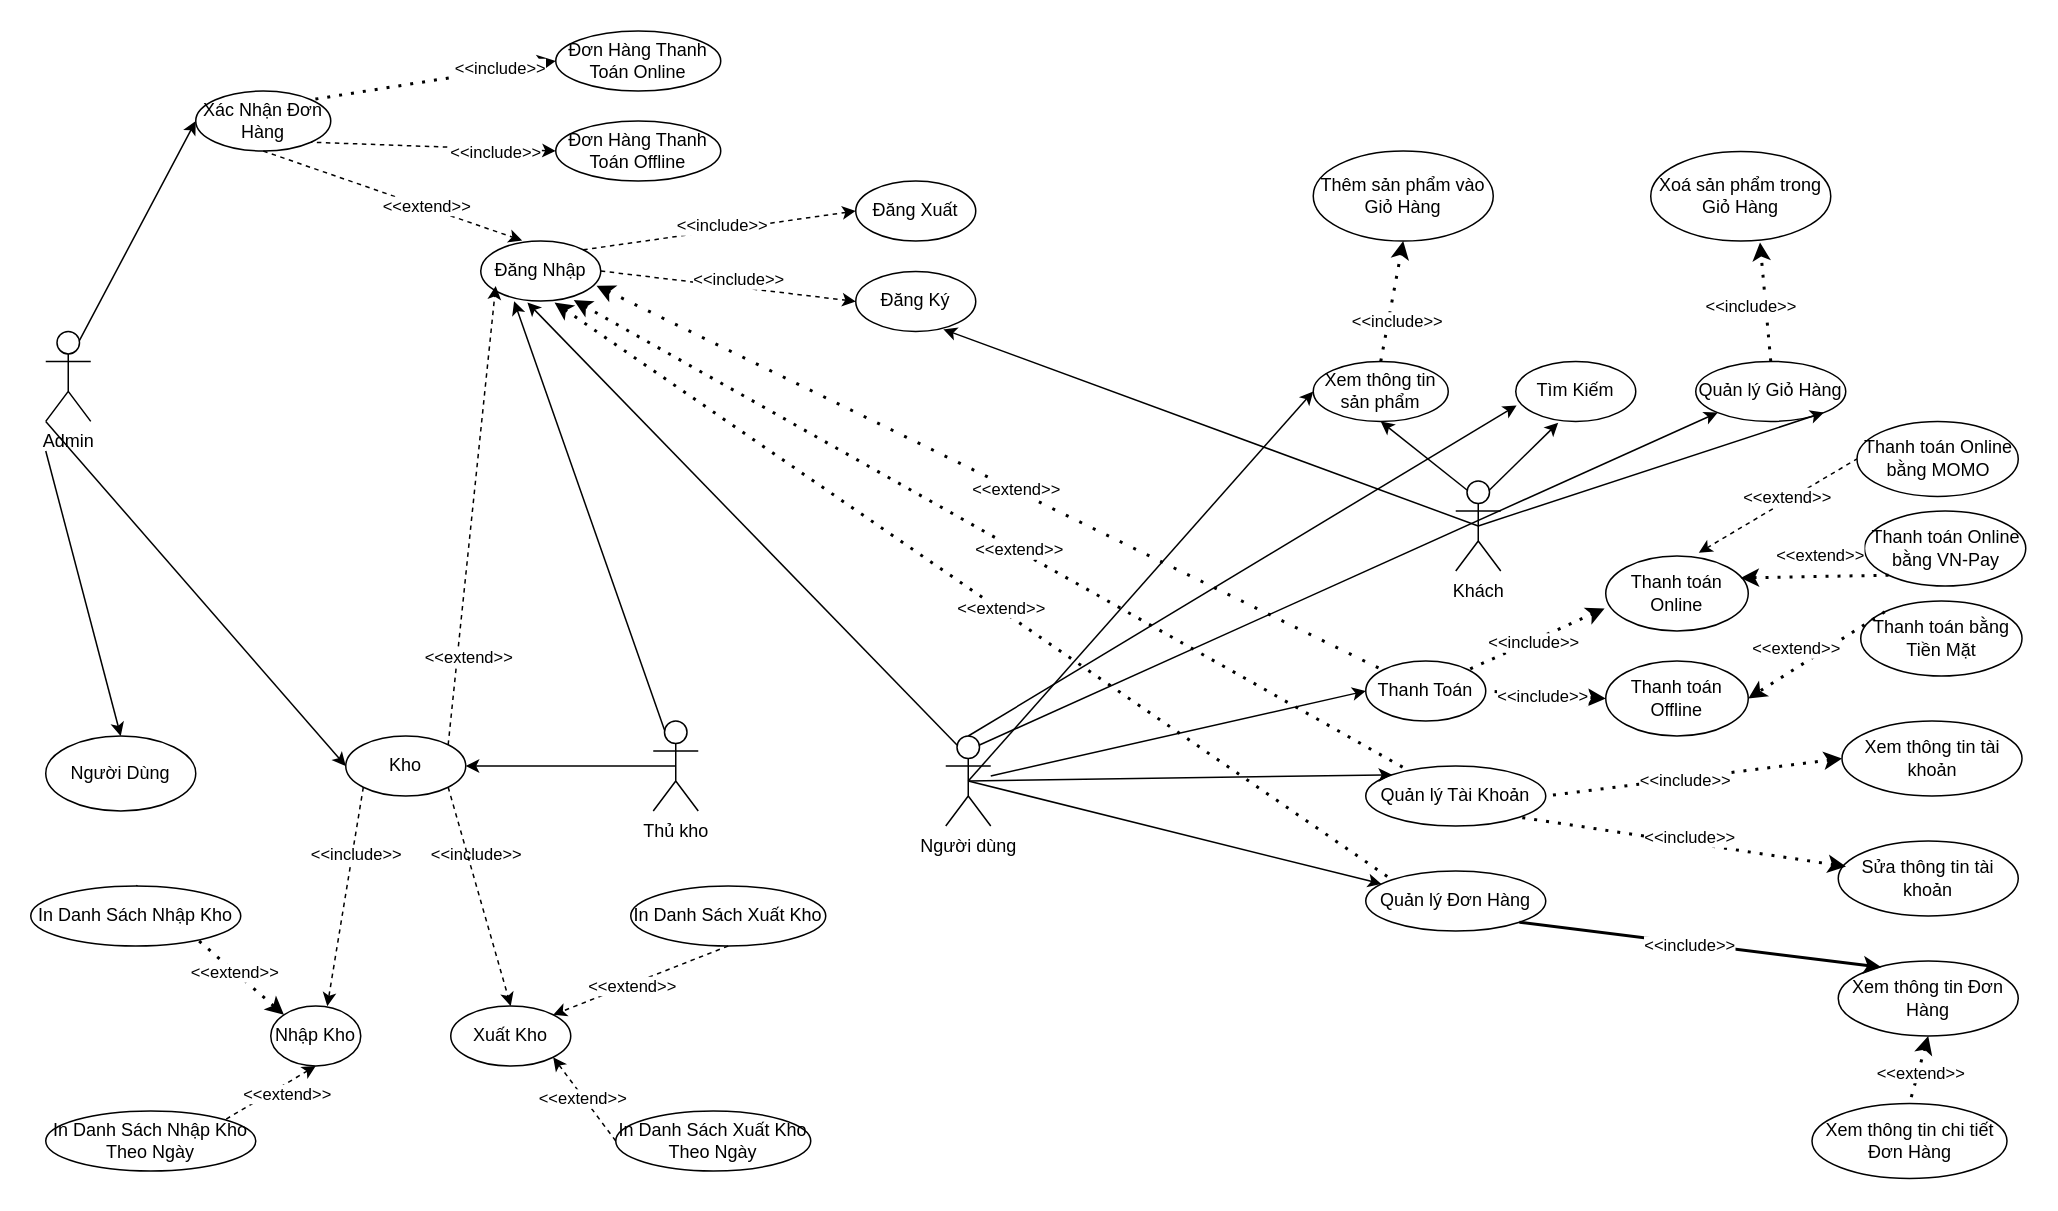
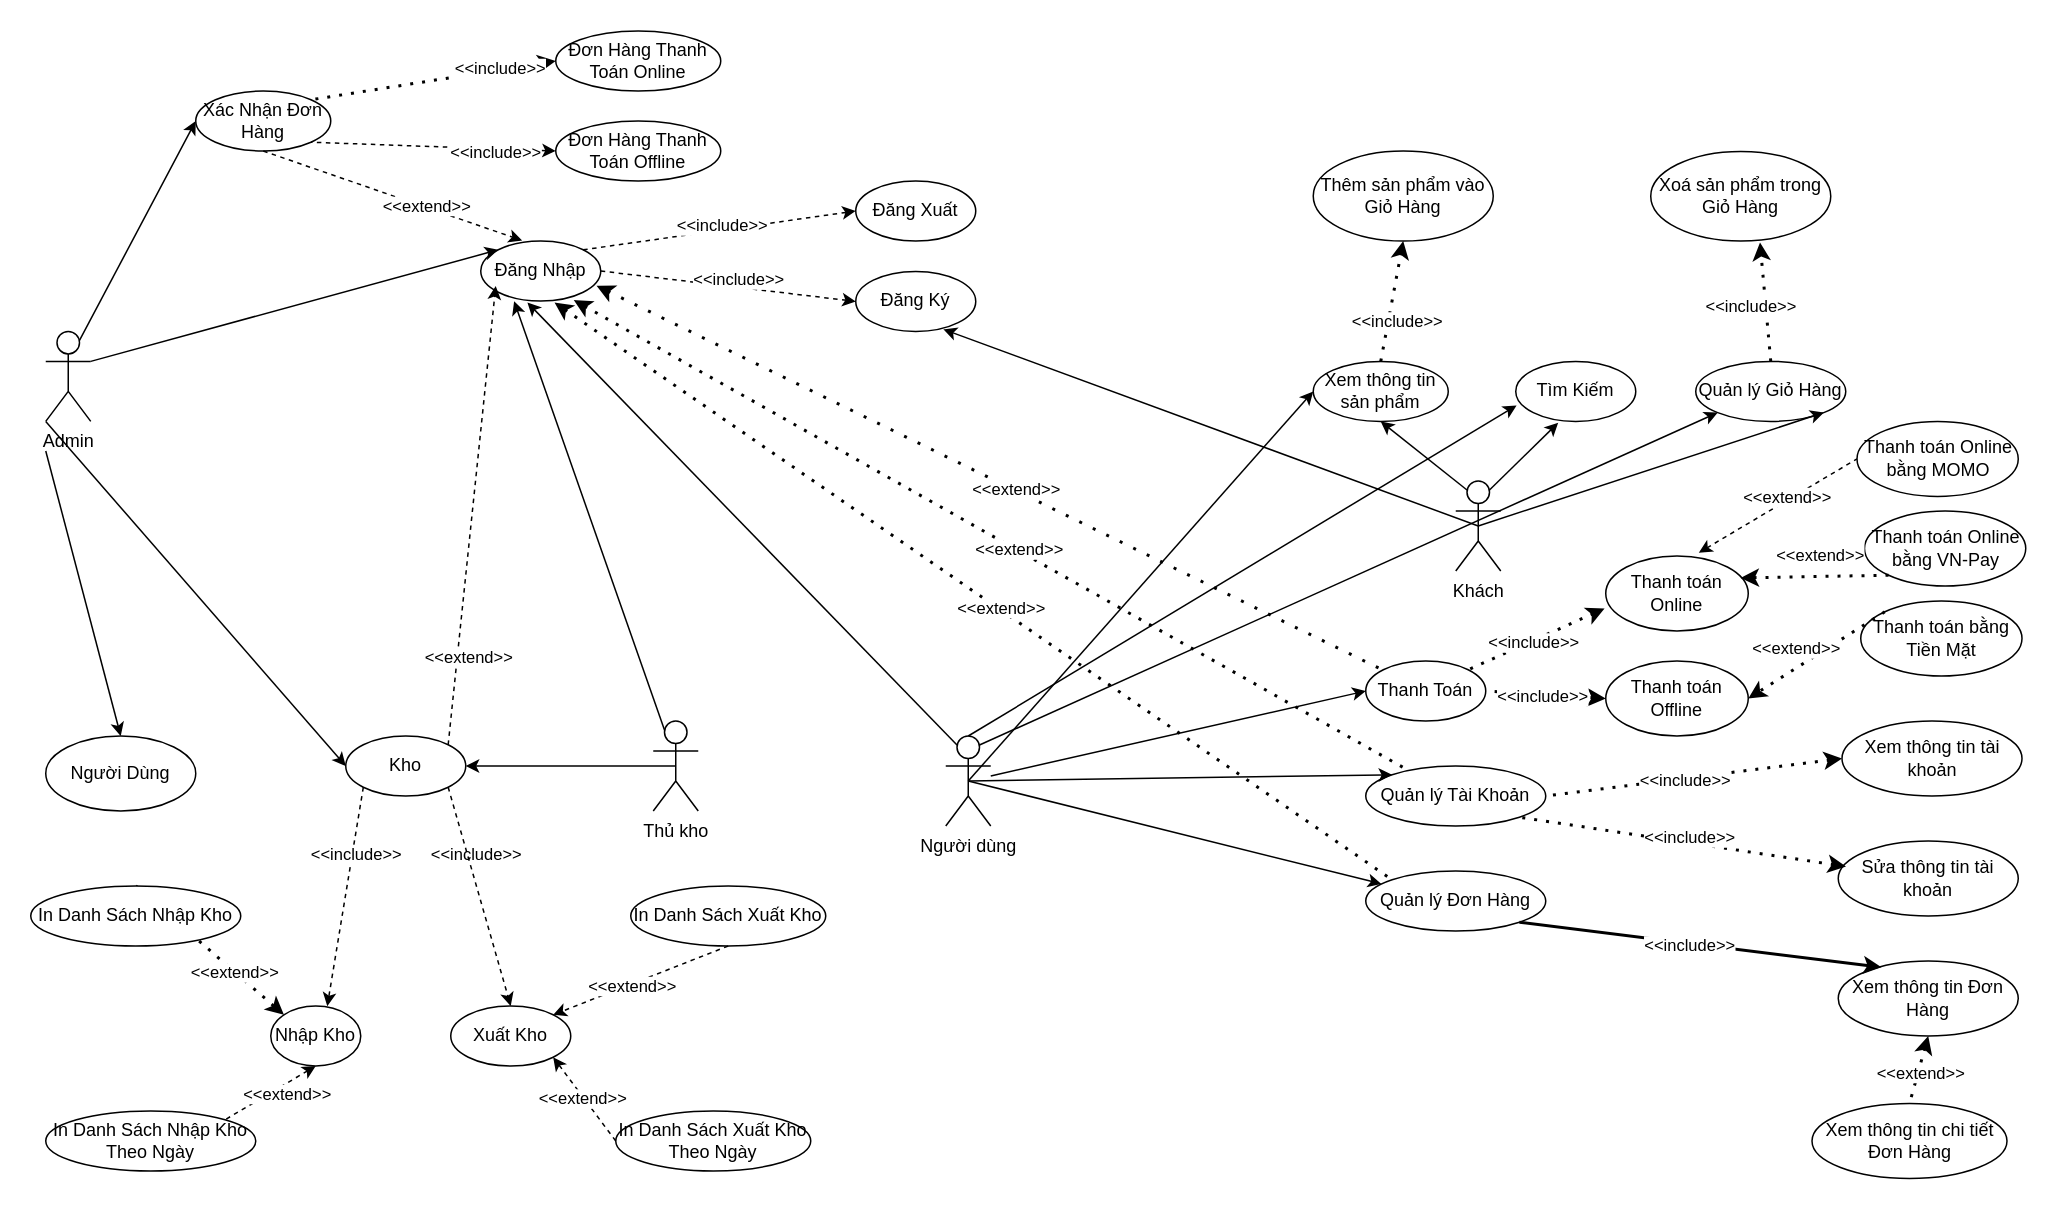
none -> (289, 307)
